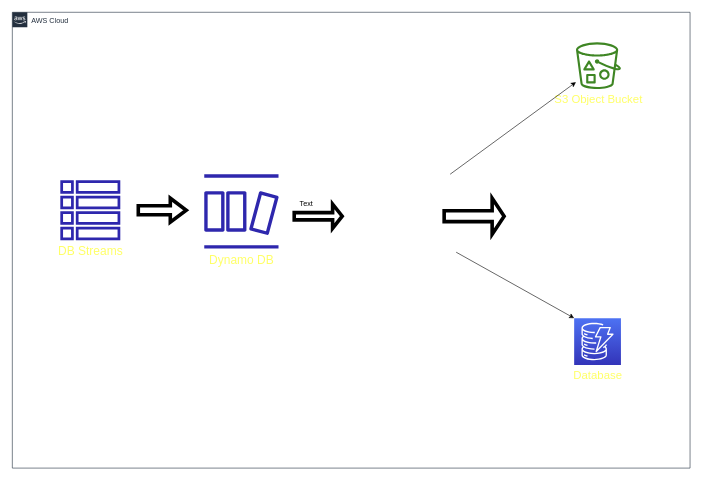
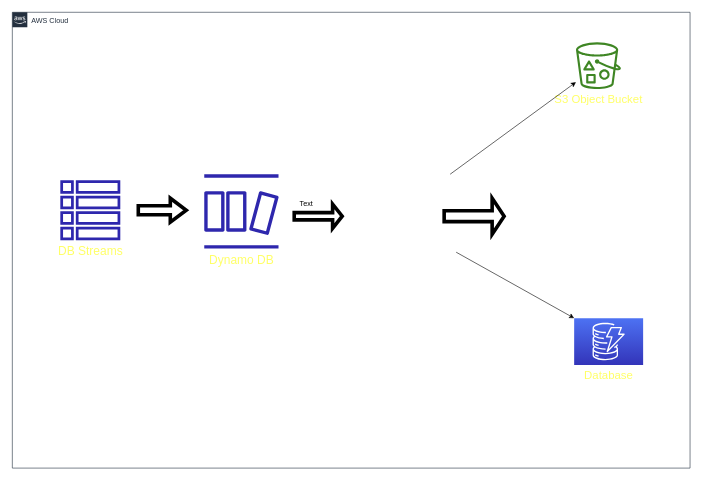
(598, 342) -> (609, 342)
